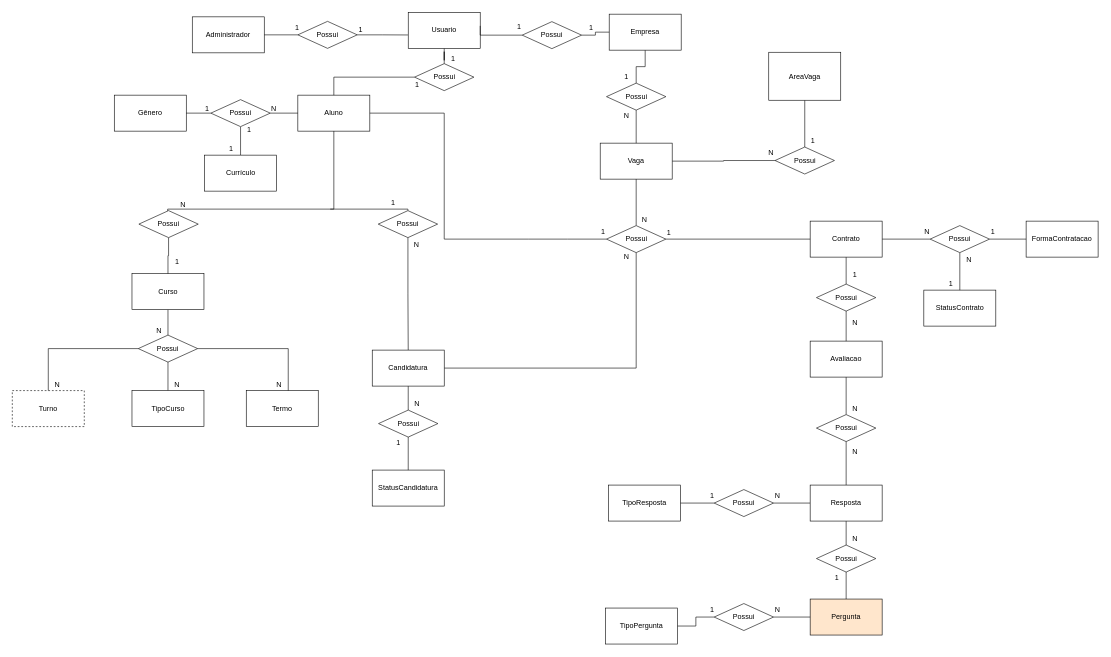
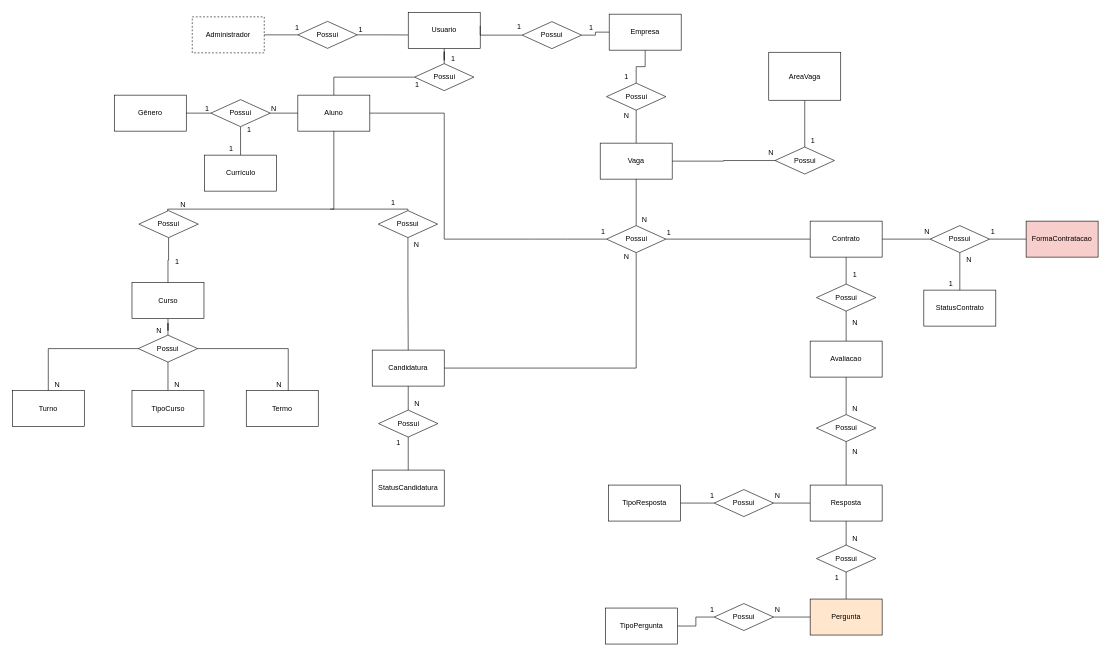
(228, 35) -> (228, 35)
(1062, 239) -> (1062, 239)
(168, 292) -> (168, 301)
(48, 409) -> (48, 409)
